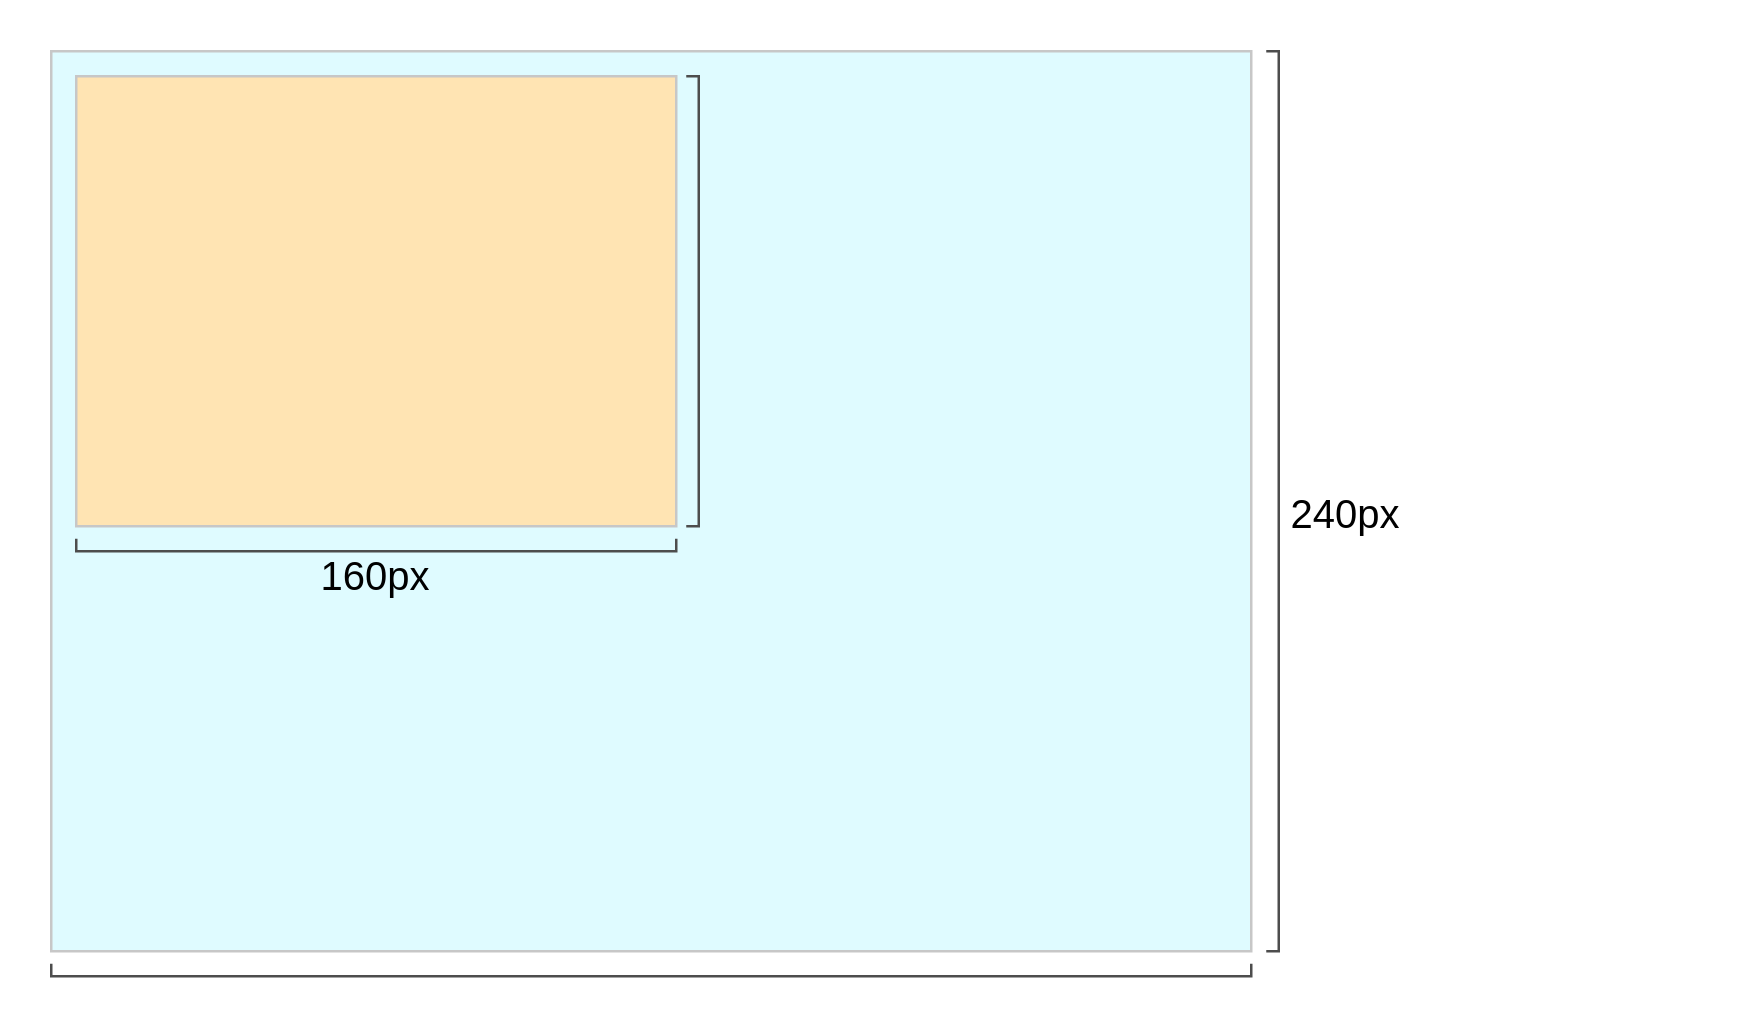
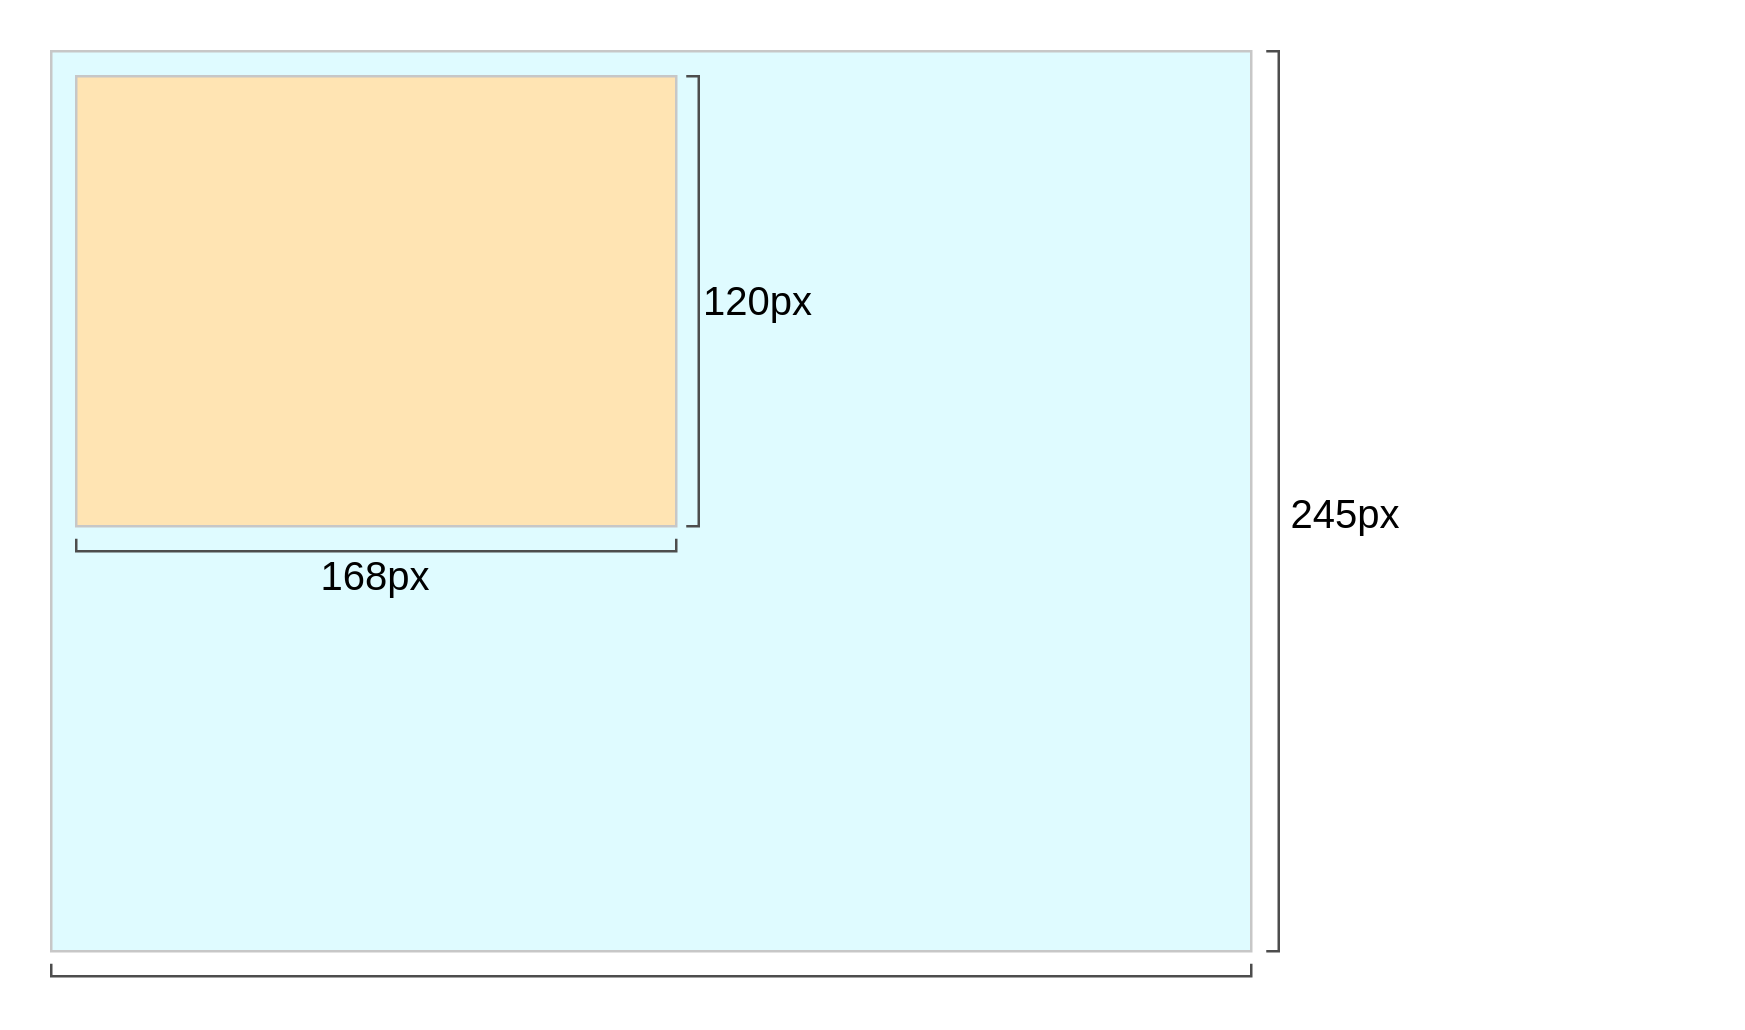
none -> (759, 301)
(1346, 514) -> (1346, 514)
(376, 576) -> (376, 576)
